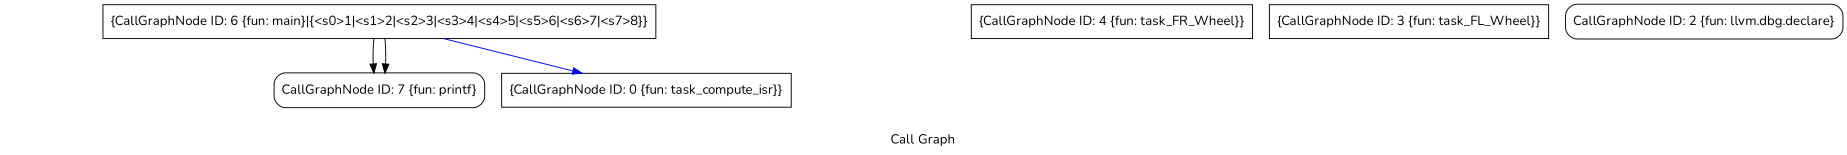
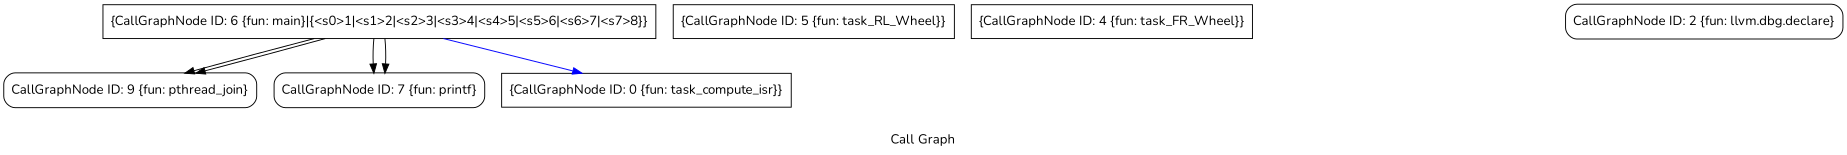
none -> (814, 22)
(1409, 22) -> none
none -> (130, 90)
